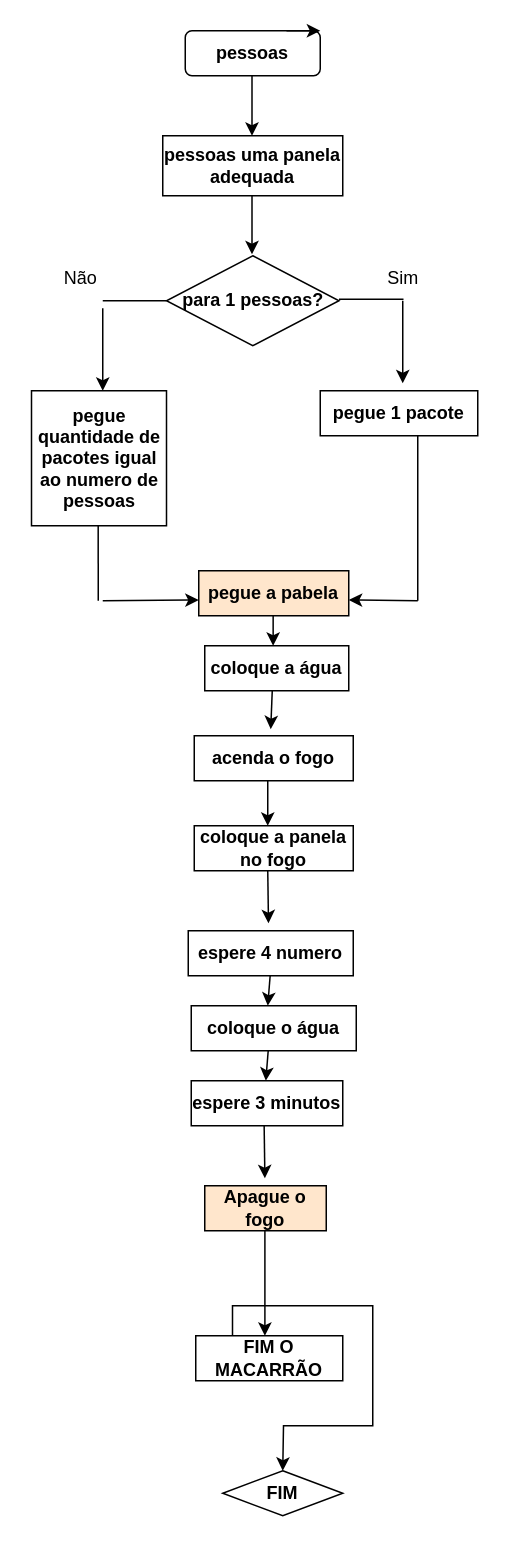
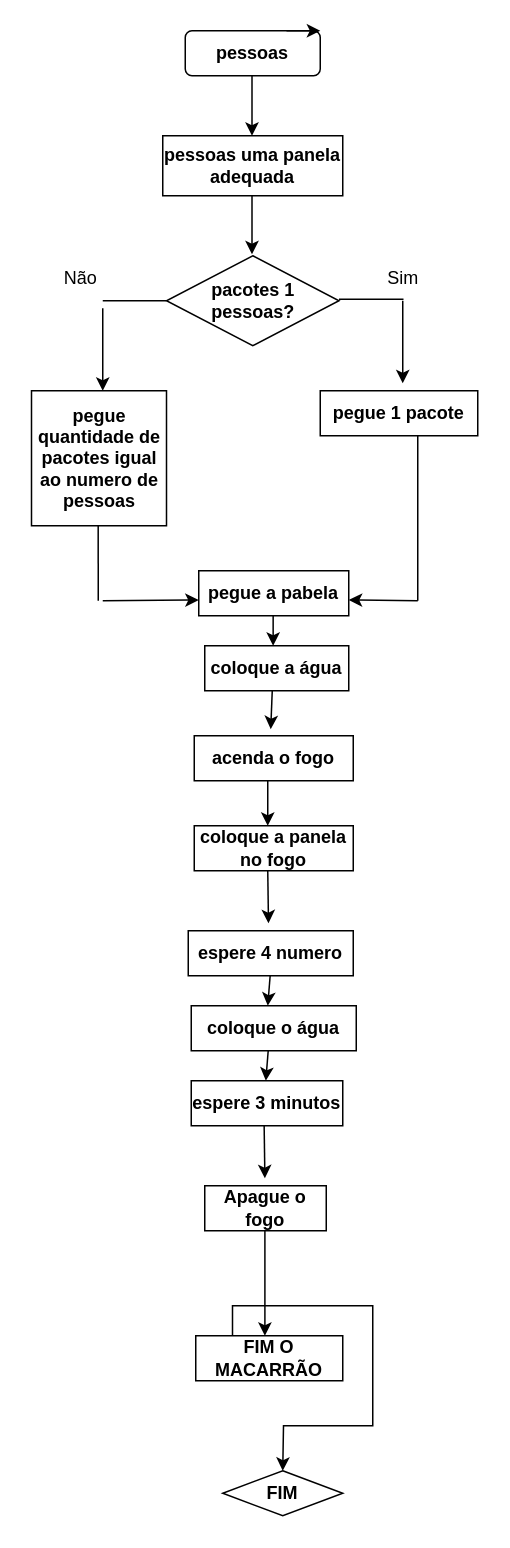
(254, 301) -> (254, 301)
(274, 593) -> (274, 593)
(266, 1208) -> (266, 1208)
